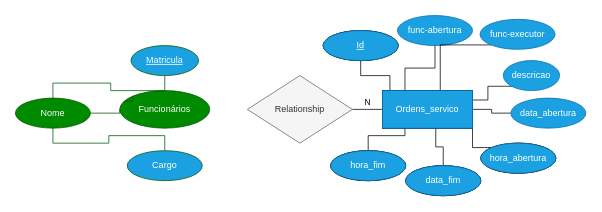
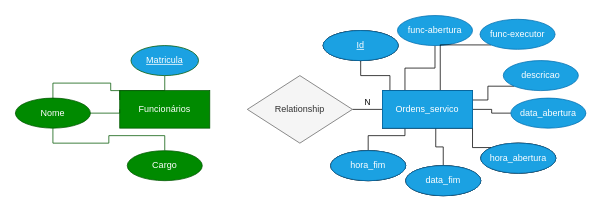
(531, 75) -> (540, 75)
(165, 109) -> (165, 109)
(165, 165) -> (165, 165)
